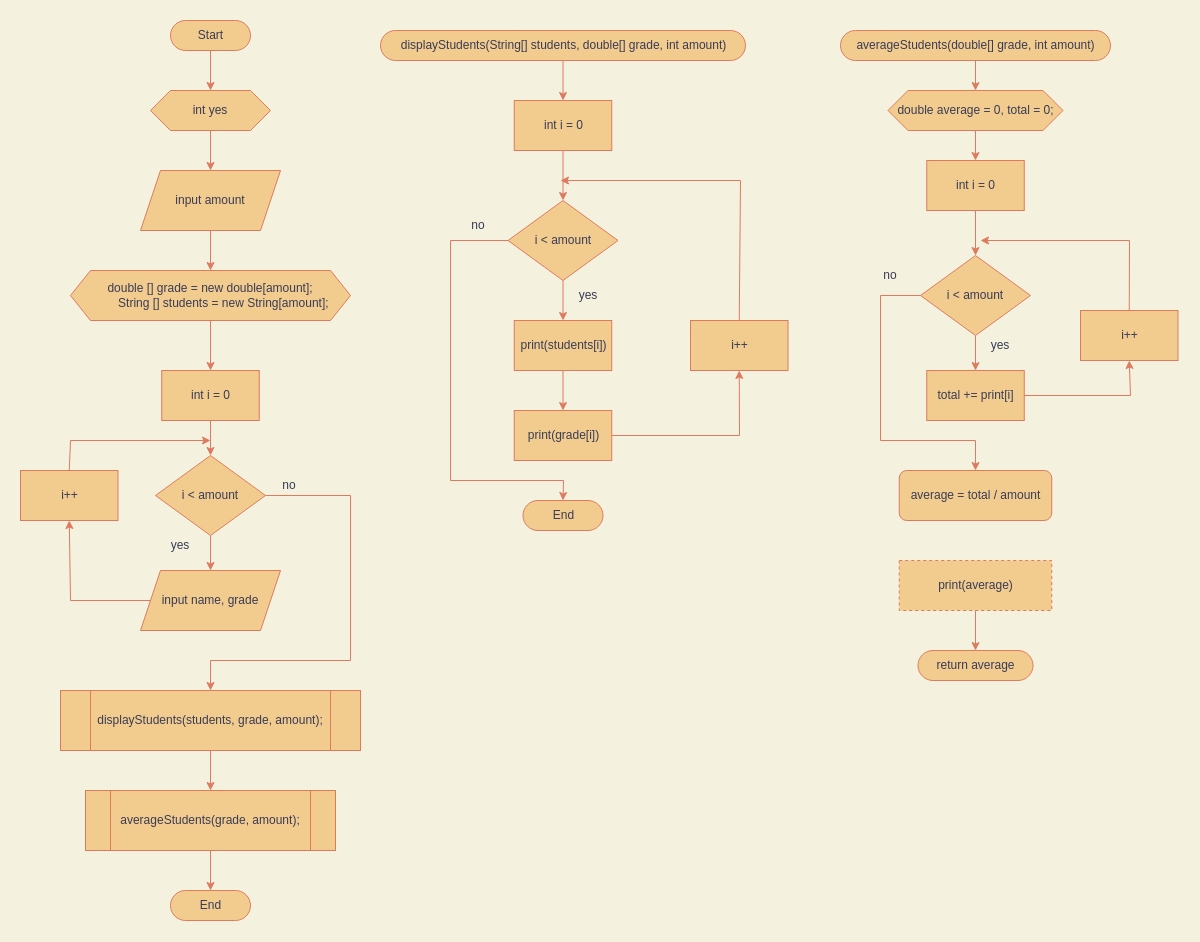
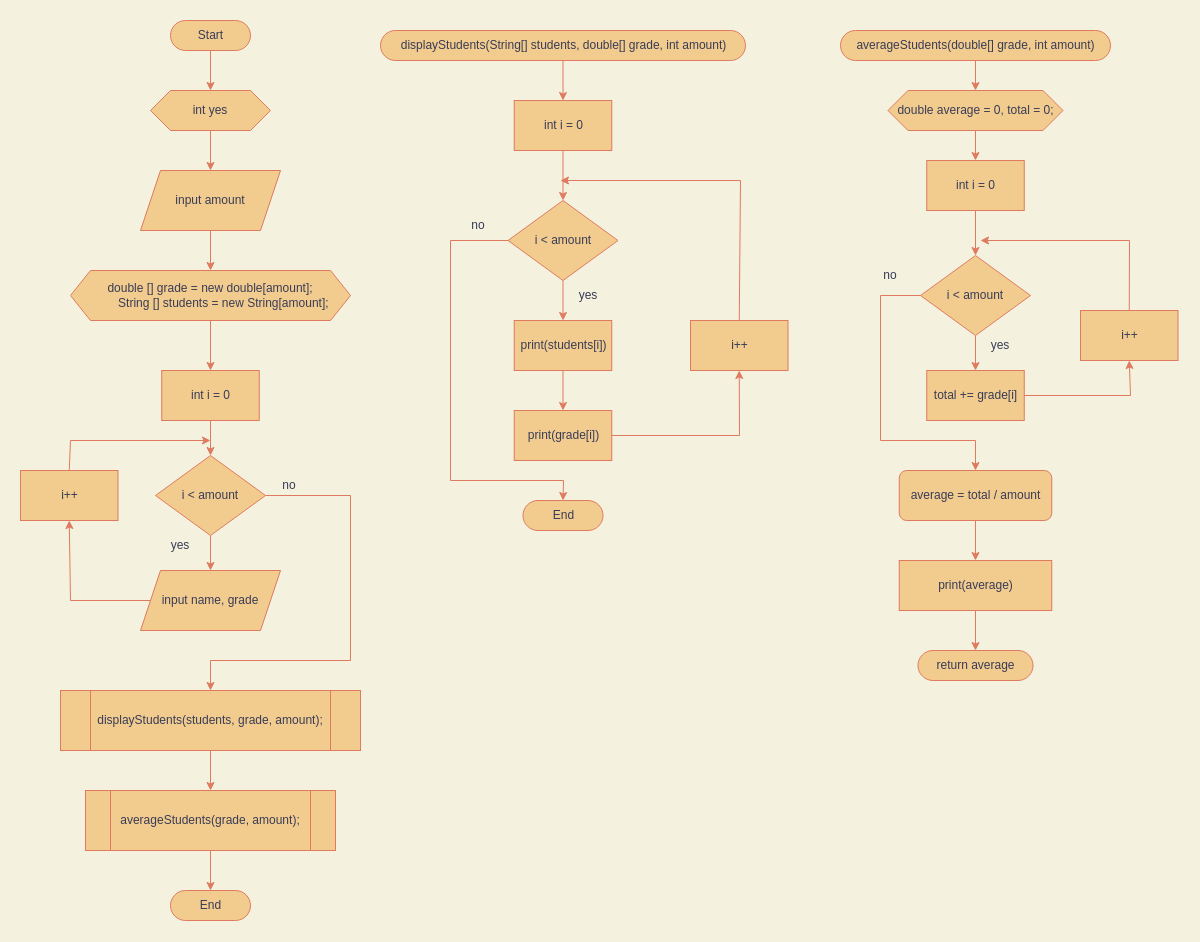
(976, 396) -> (976, 396)
none -> (976, 537)
(976, 586) -> (976, 586)
